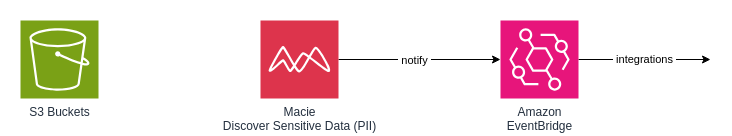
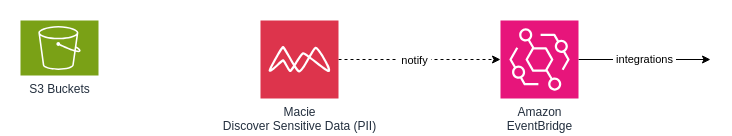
(60, 60) -> (60, 48)
(461, 60) -> (461, 60)
